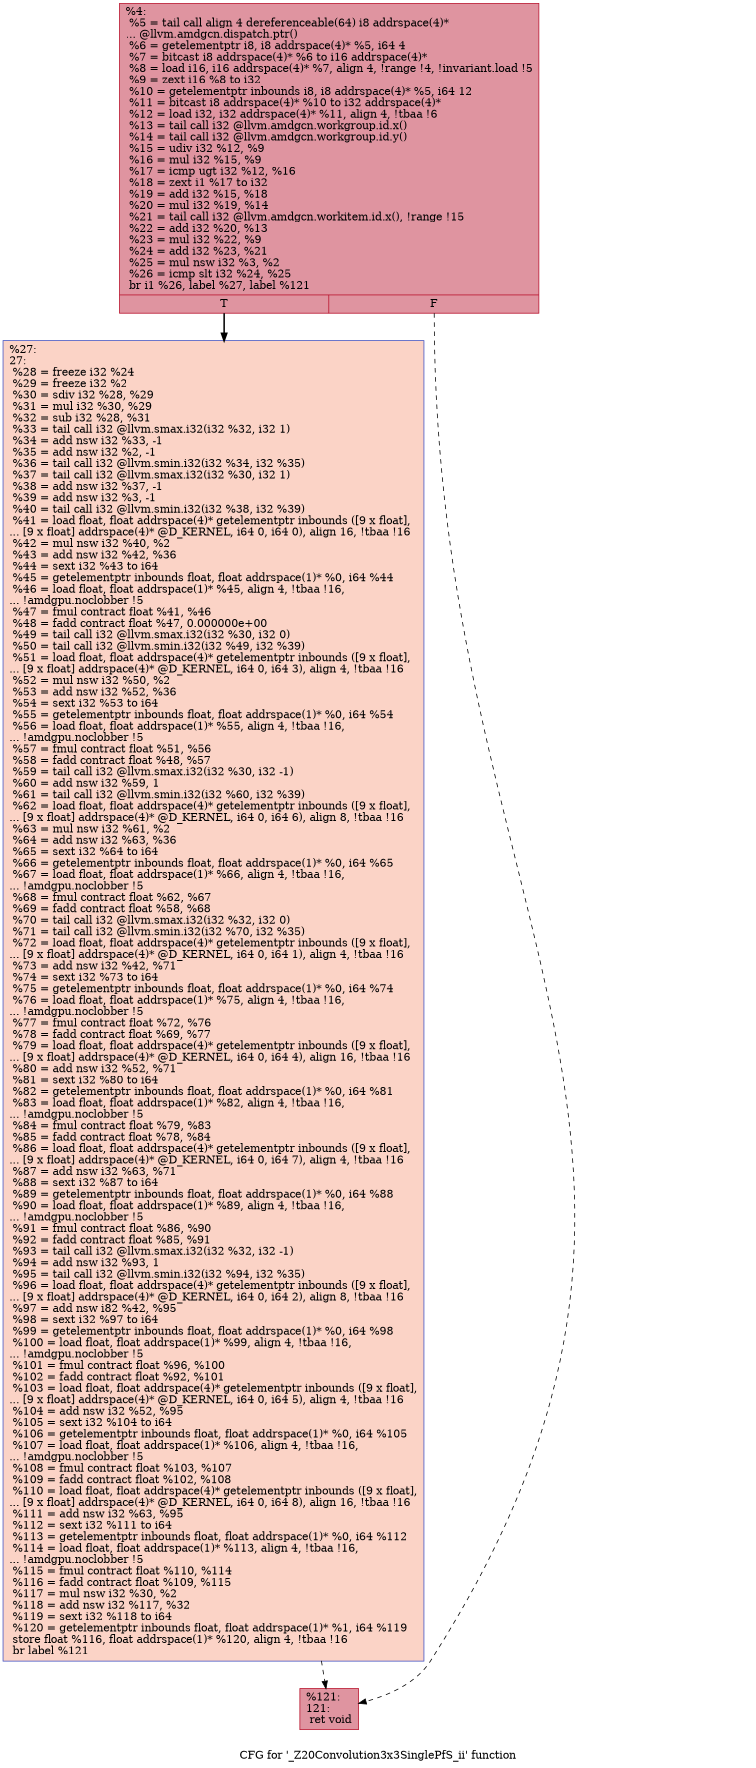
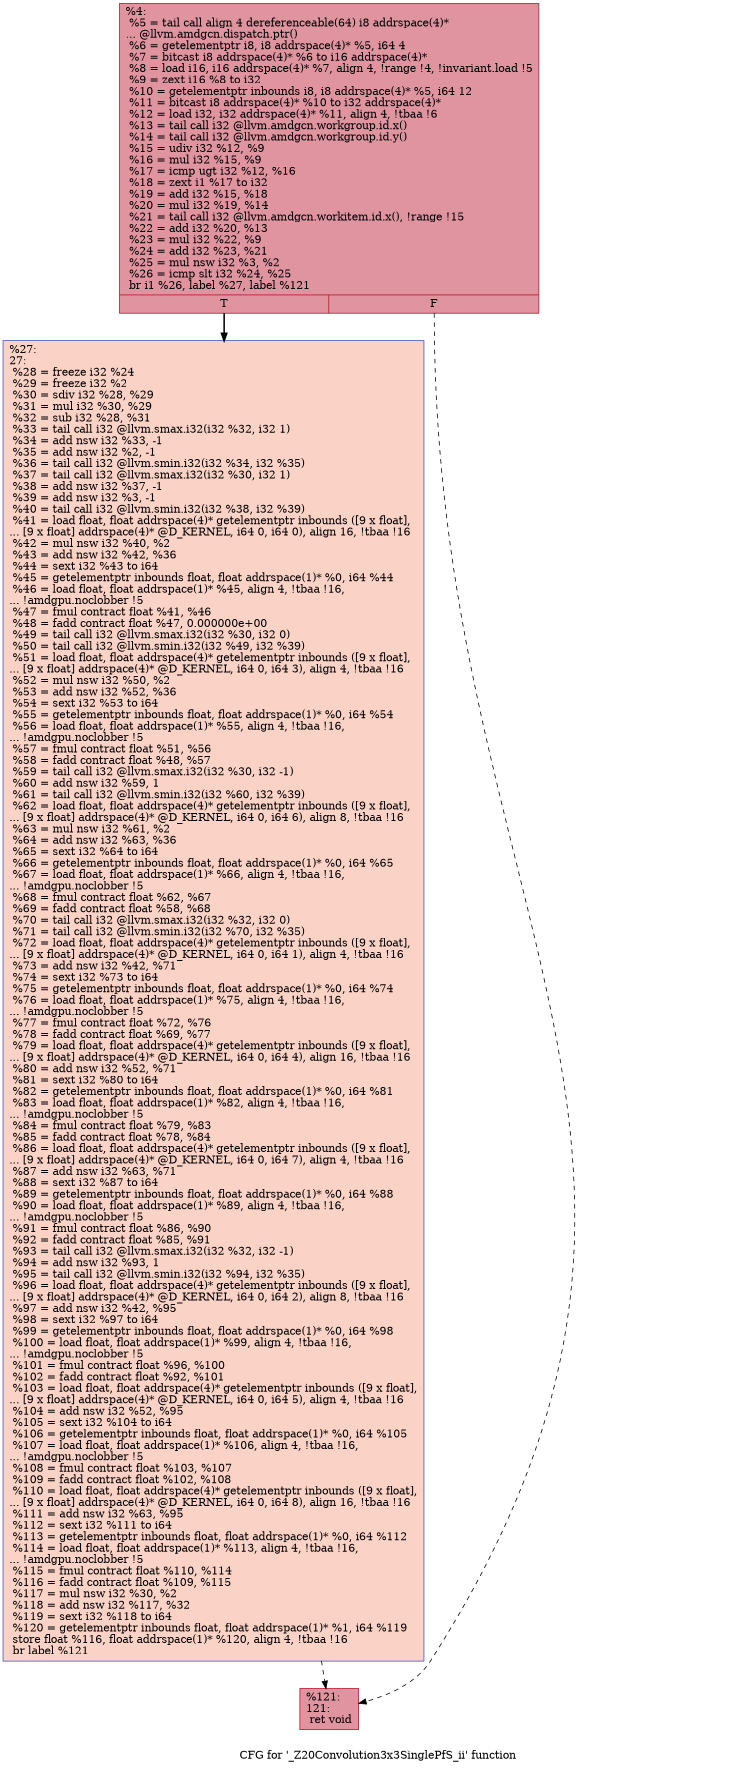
(93, 1309) -> (93, 1309)
